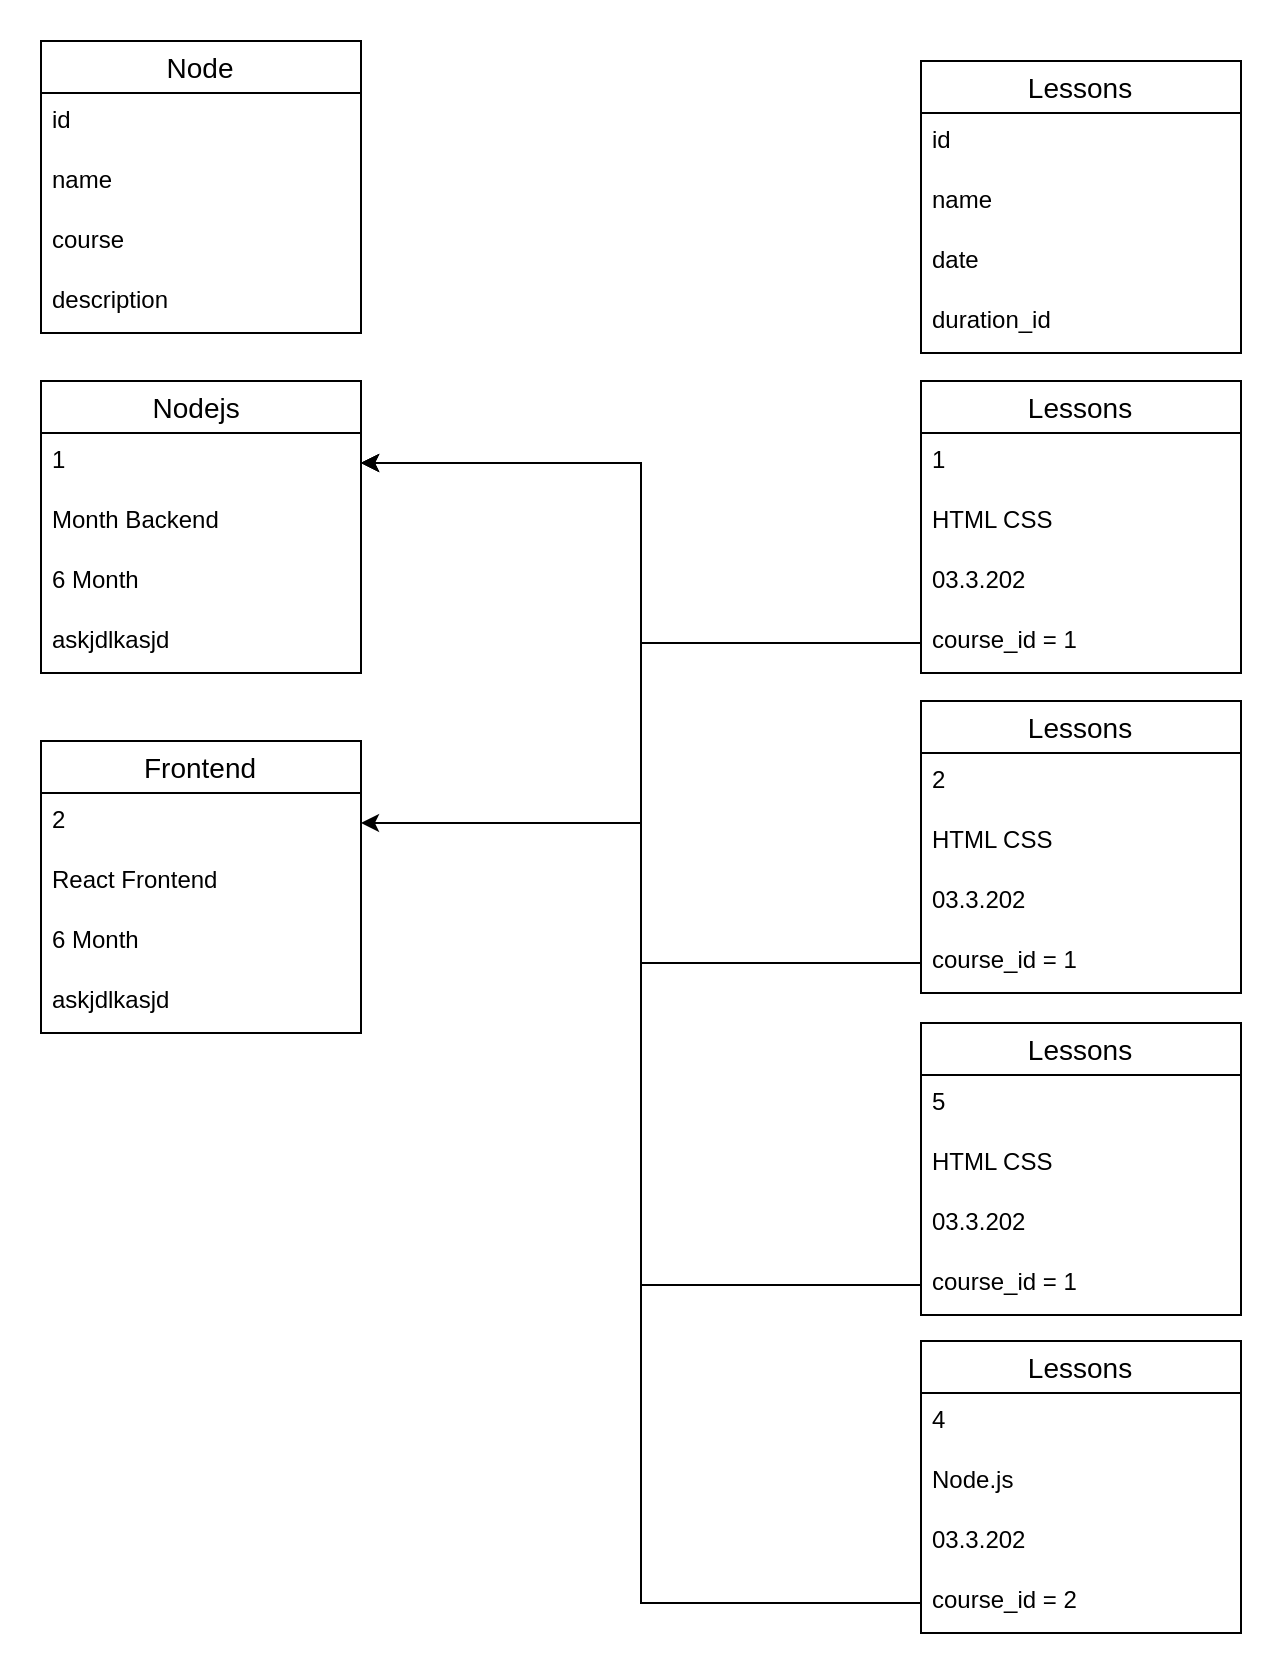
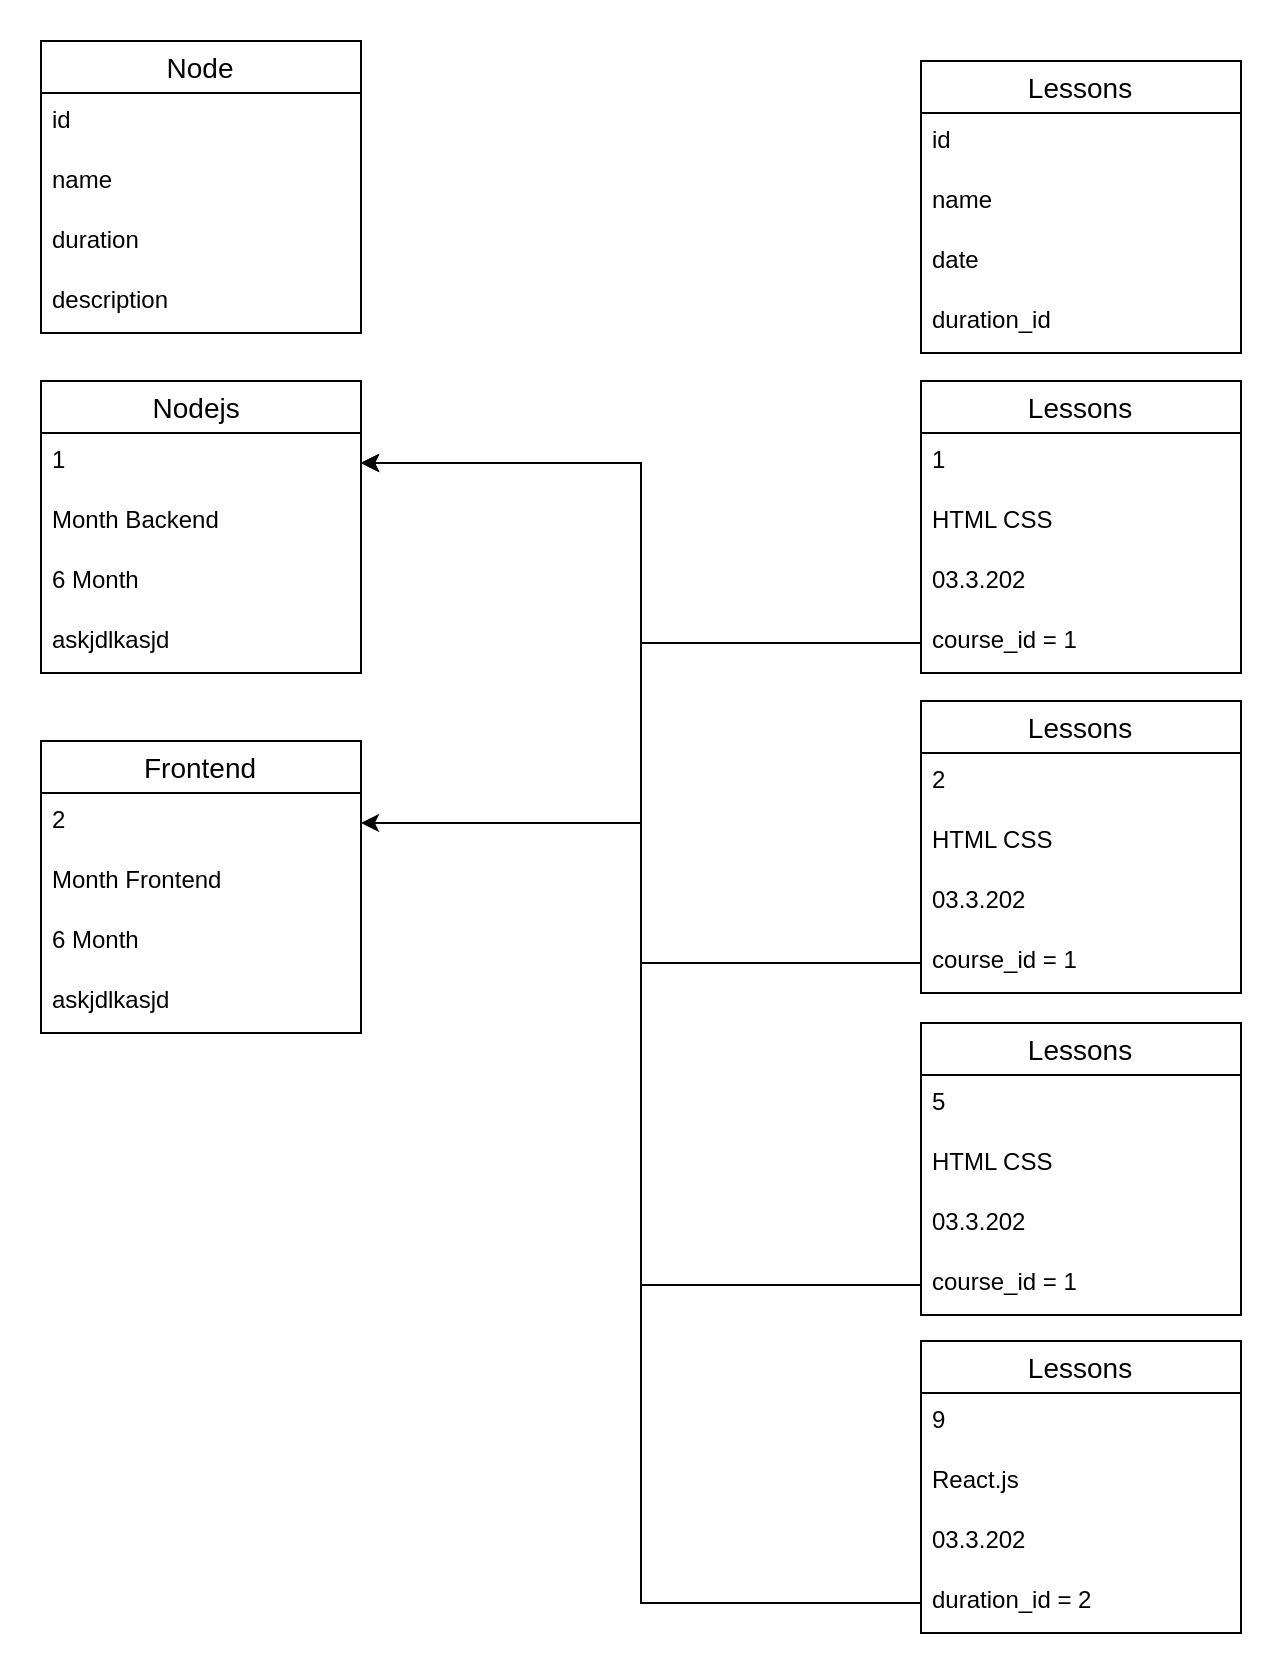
(93, 241) -> (104, 241)
(144, 881) -> (144, 881)
(940, 1421) -> (940, 1421)
(977, 1481) -> (984, 1481)
(1011, 1601) -> (1021, 1601)
